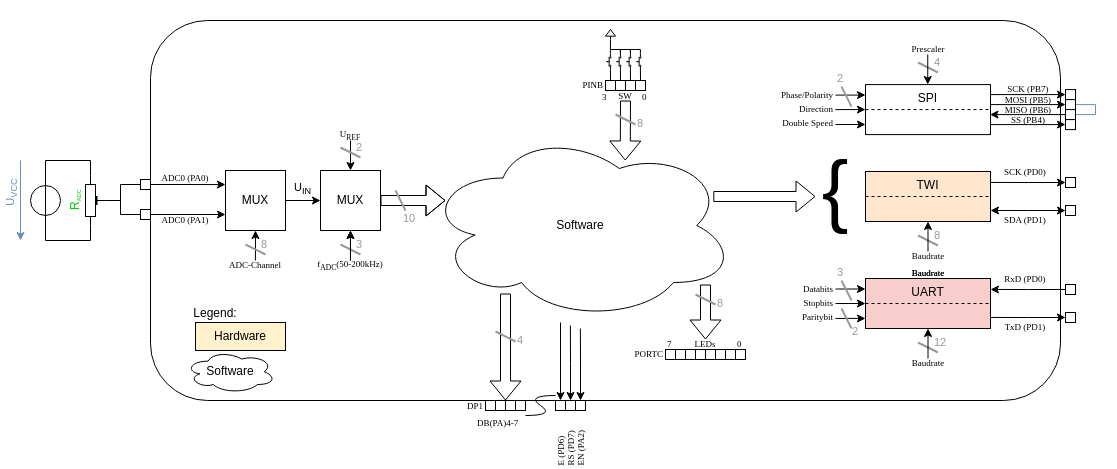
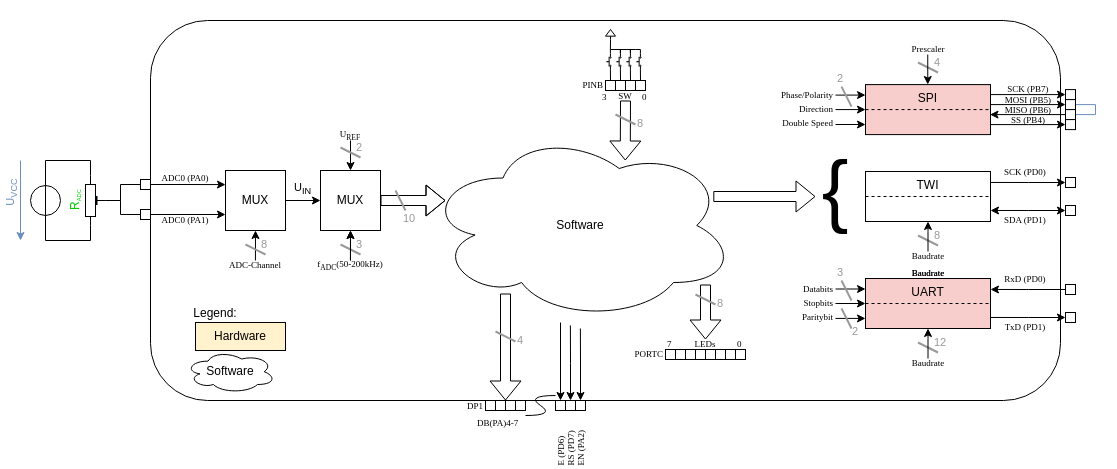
(928, 110) -> (928, 110)
(928, 197) -> (928, 197)
